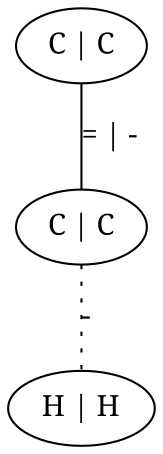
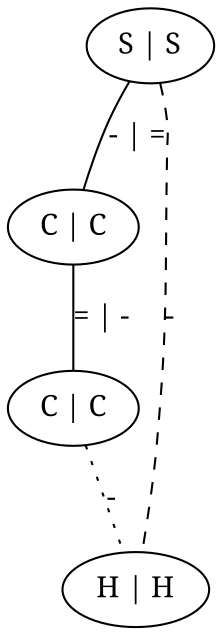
none -> (150, 46)
